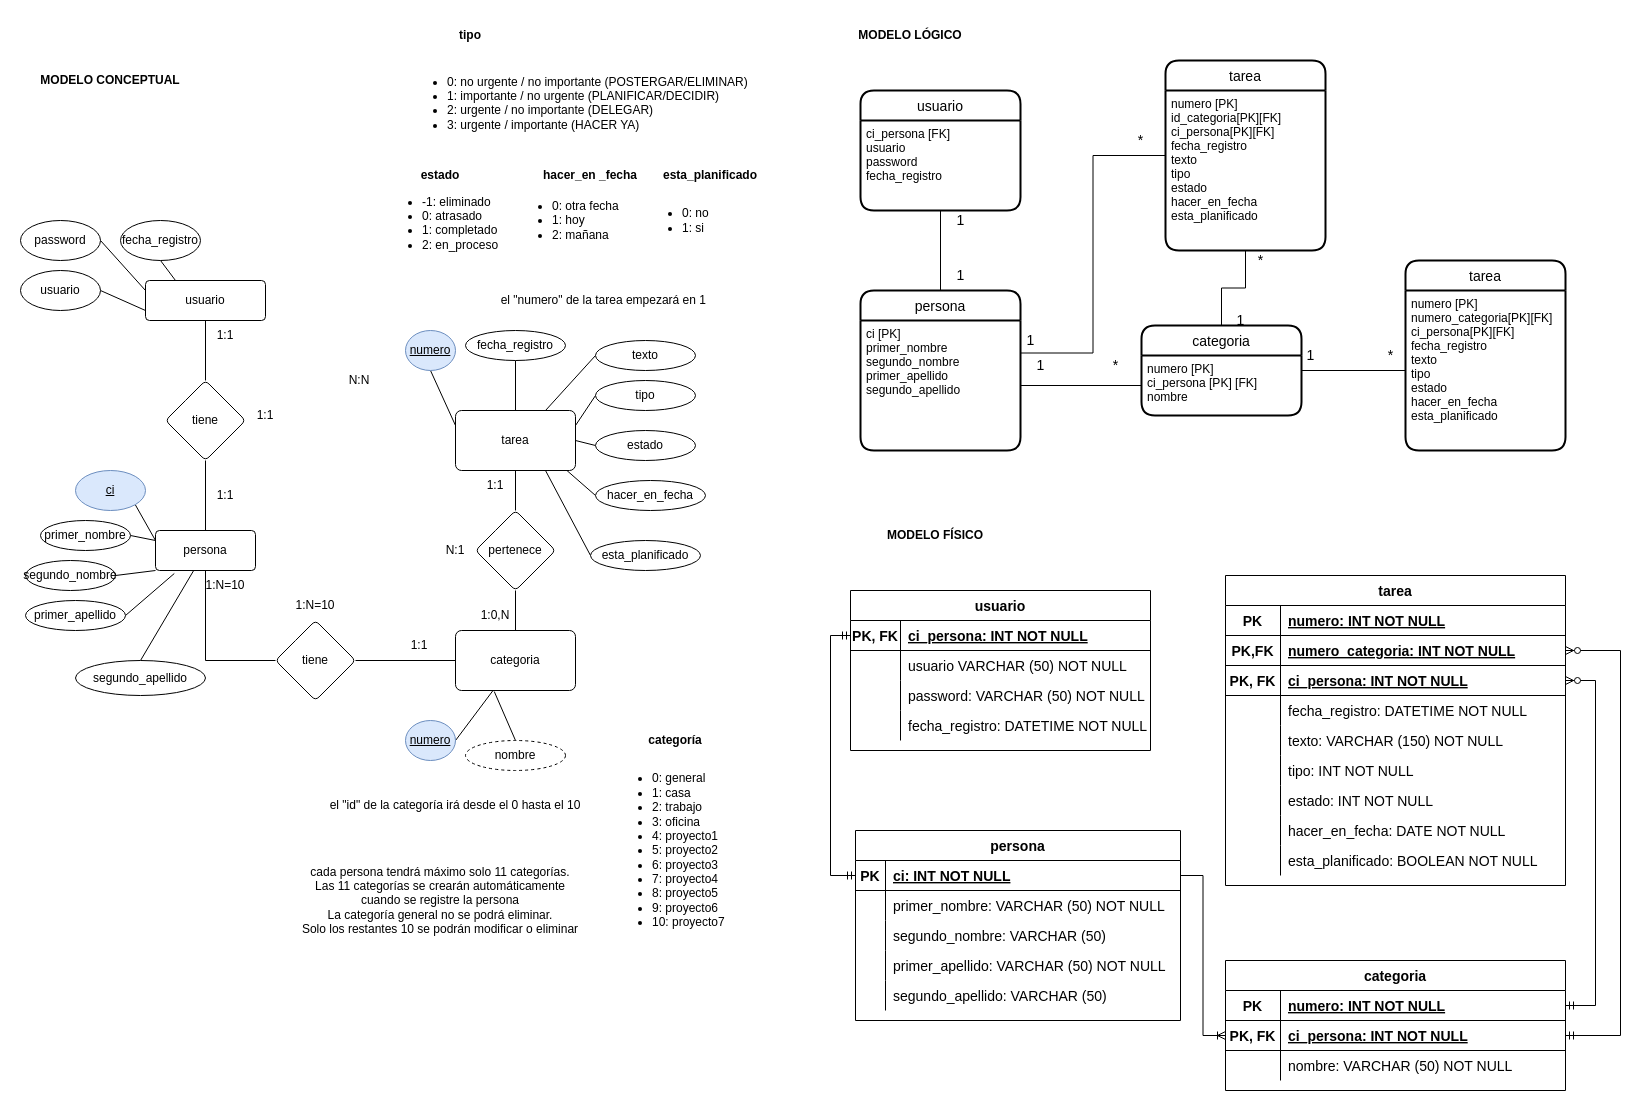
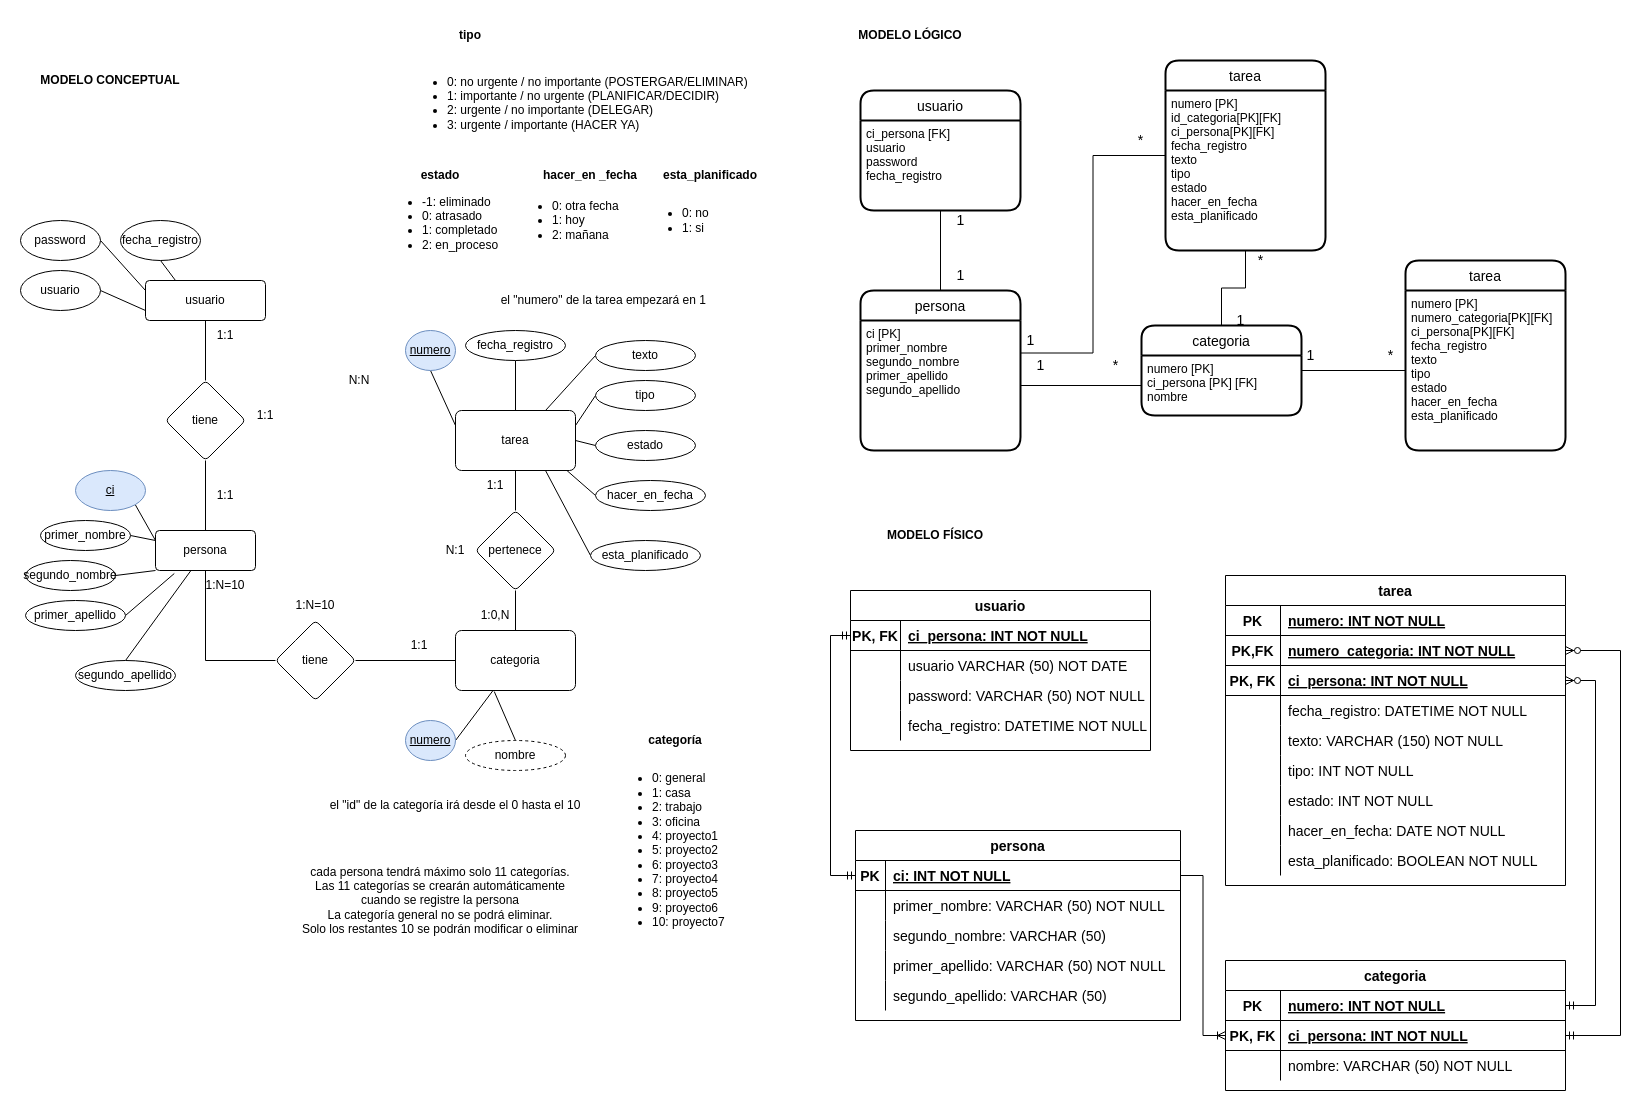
(1013, 666) -> (1013, 666)
(141, 678) -> (126, 676)
